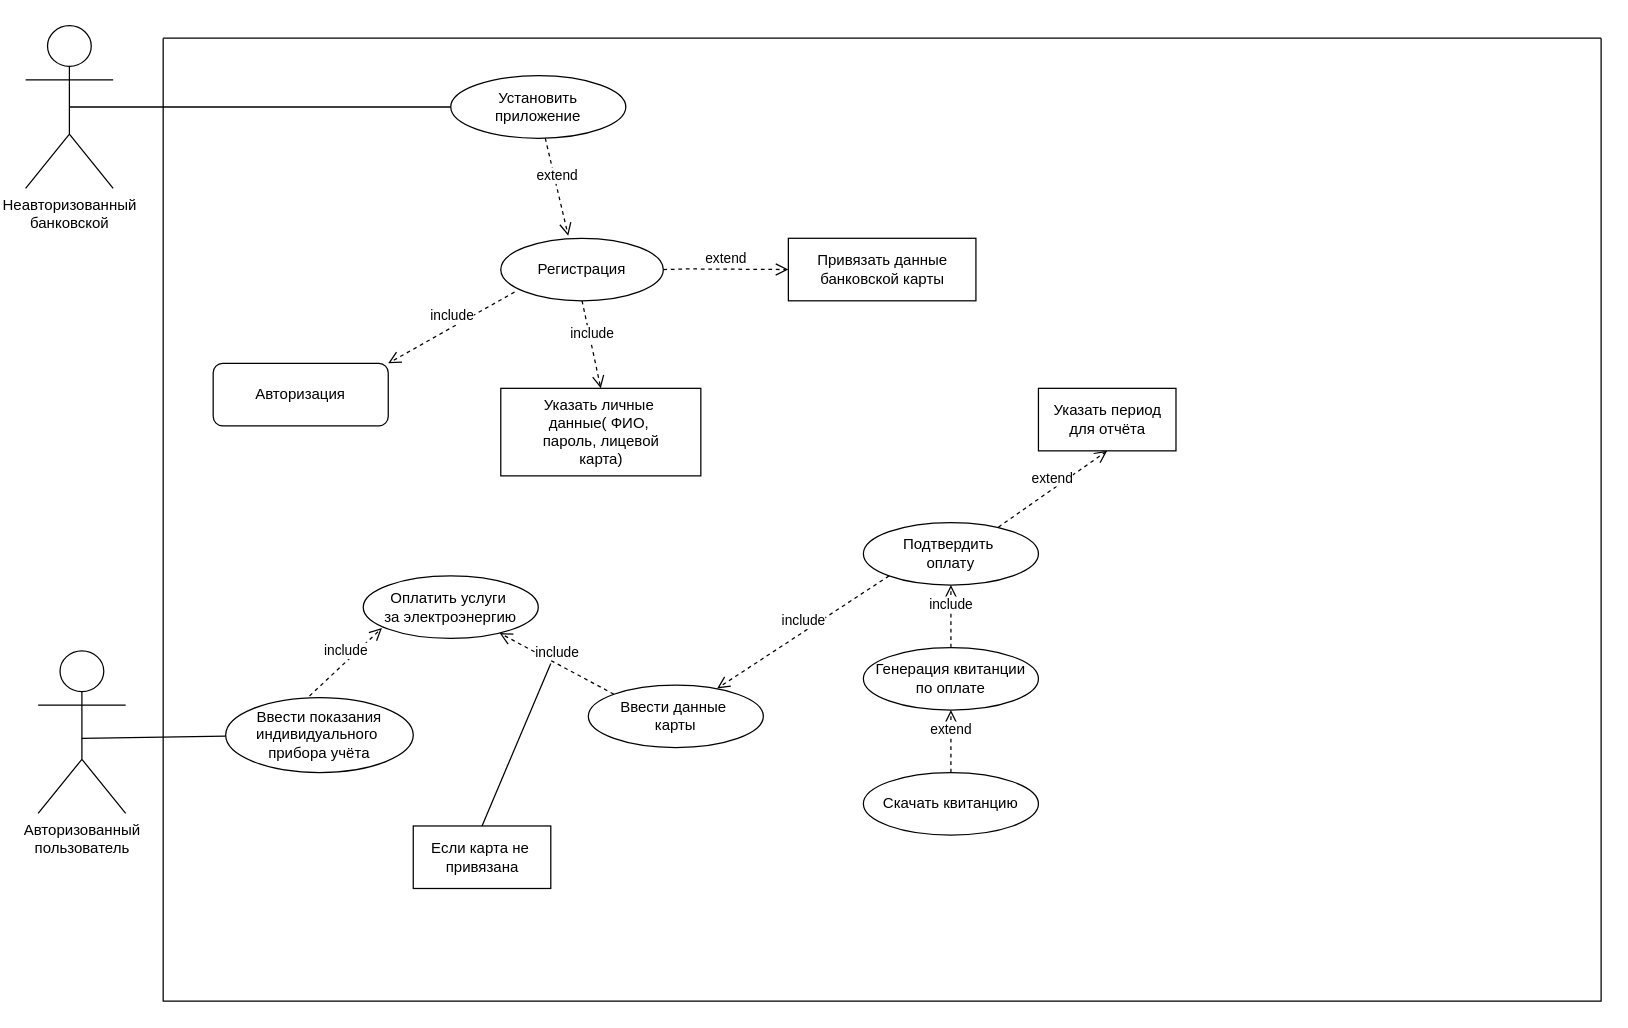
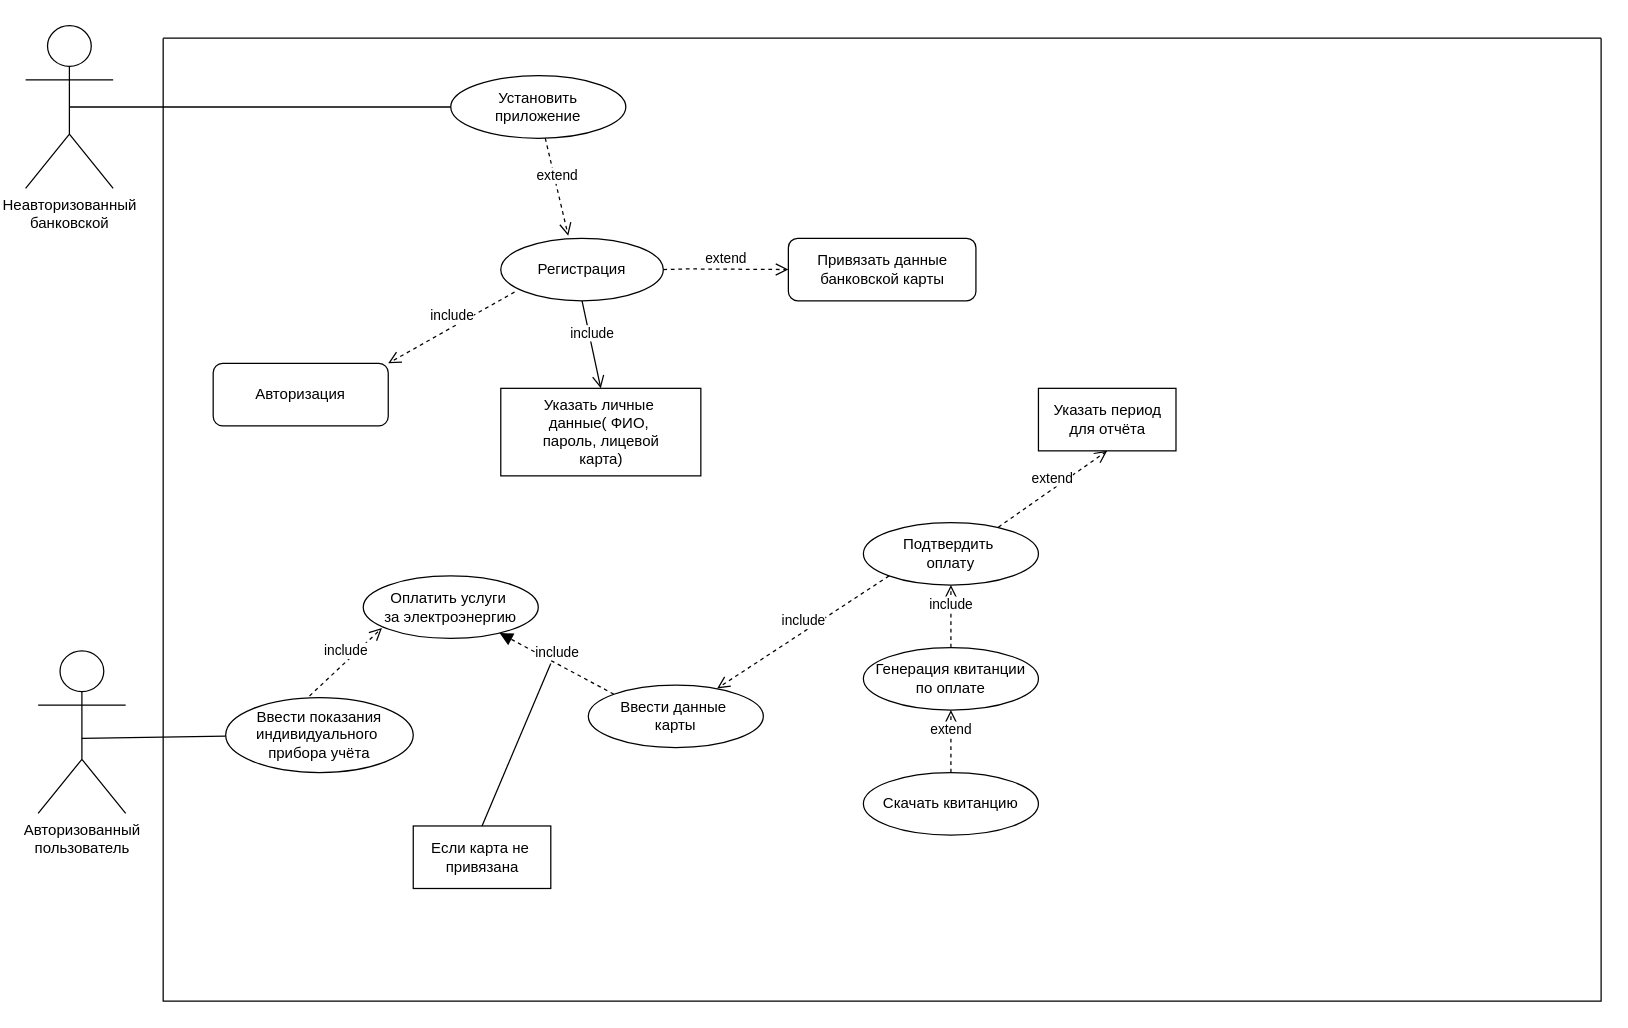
(882, 269) -> (882, 269)
(595, 361) -> (595, 361)
(508, 637) -> (512, 640)
